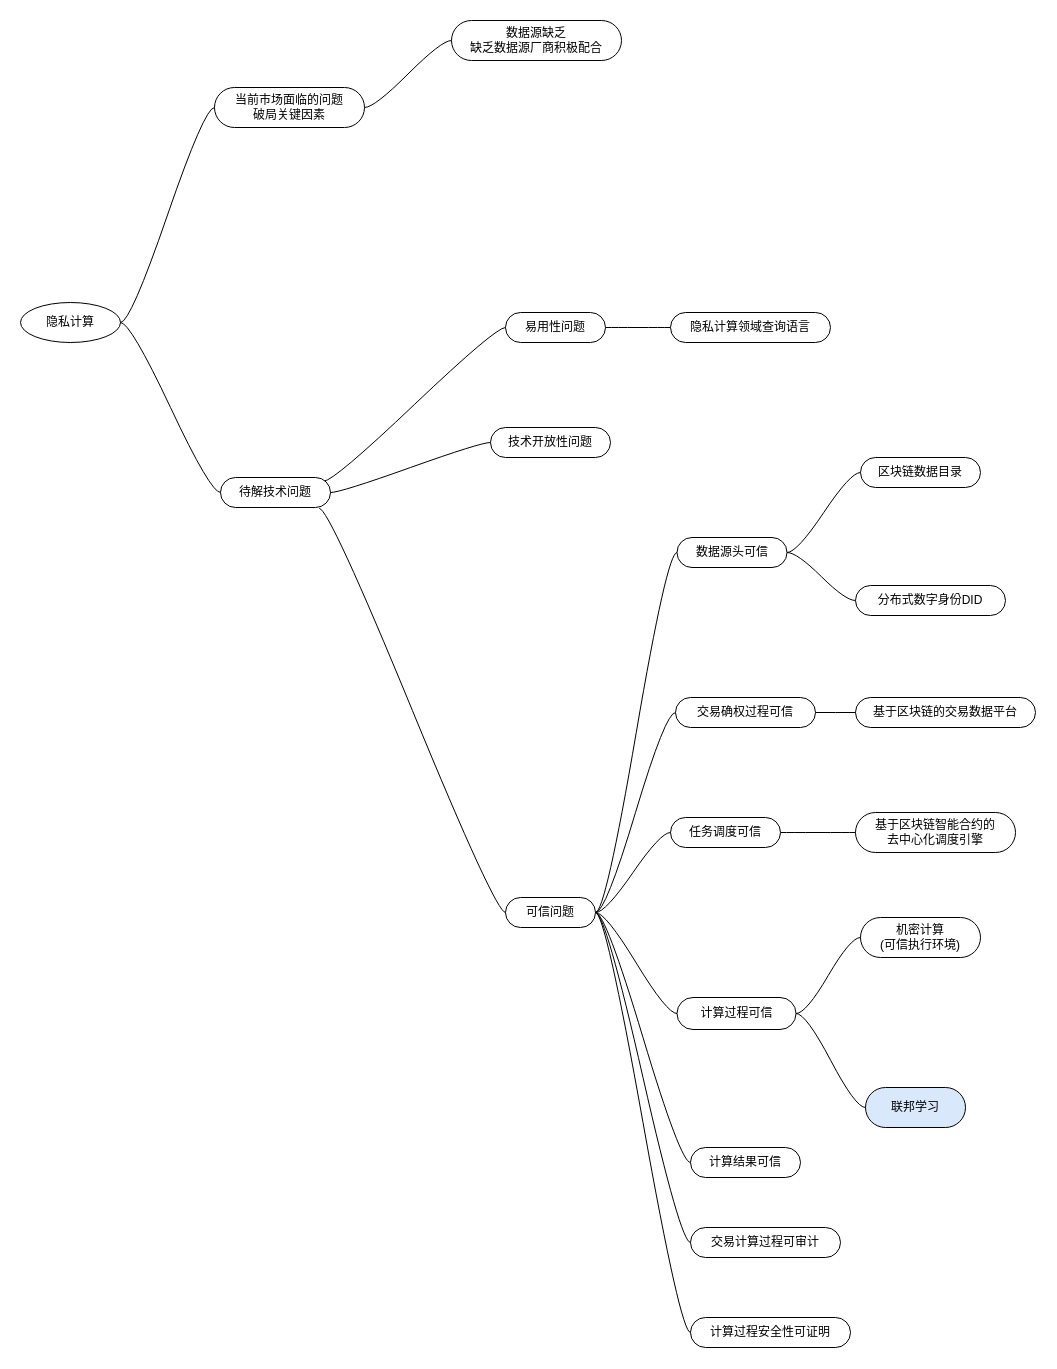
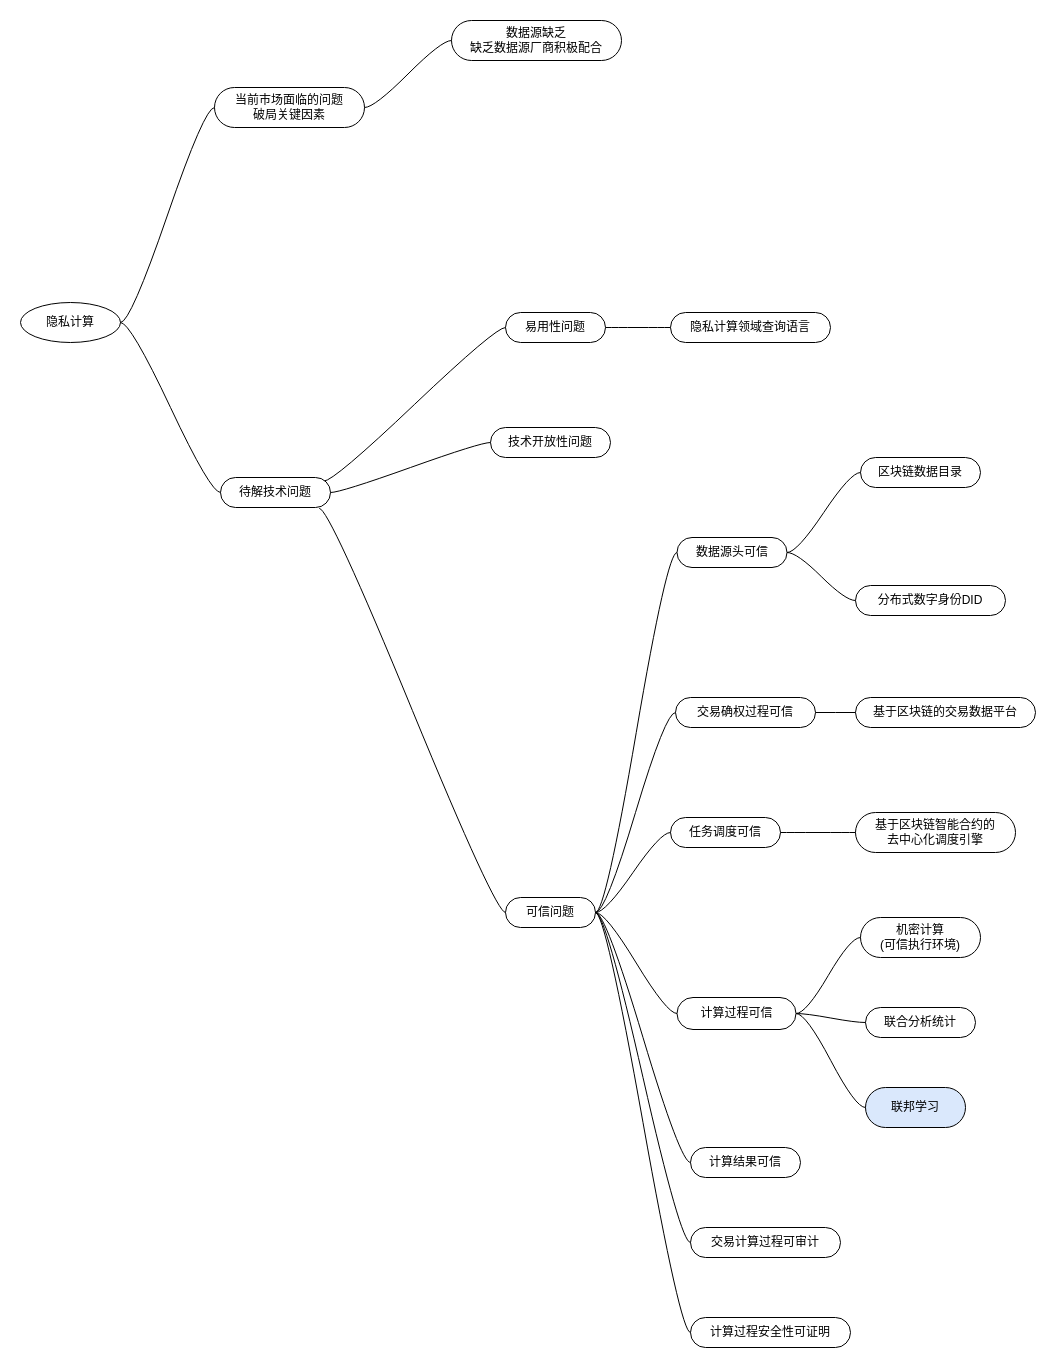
none -> (833, 1018)
none -> (921, 1023)
